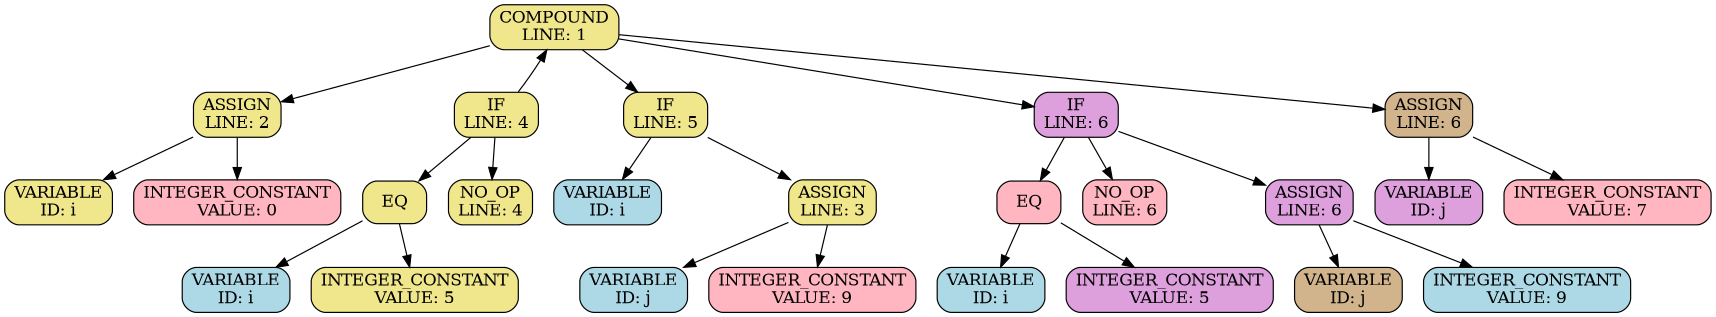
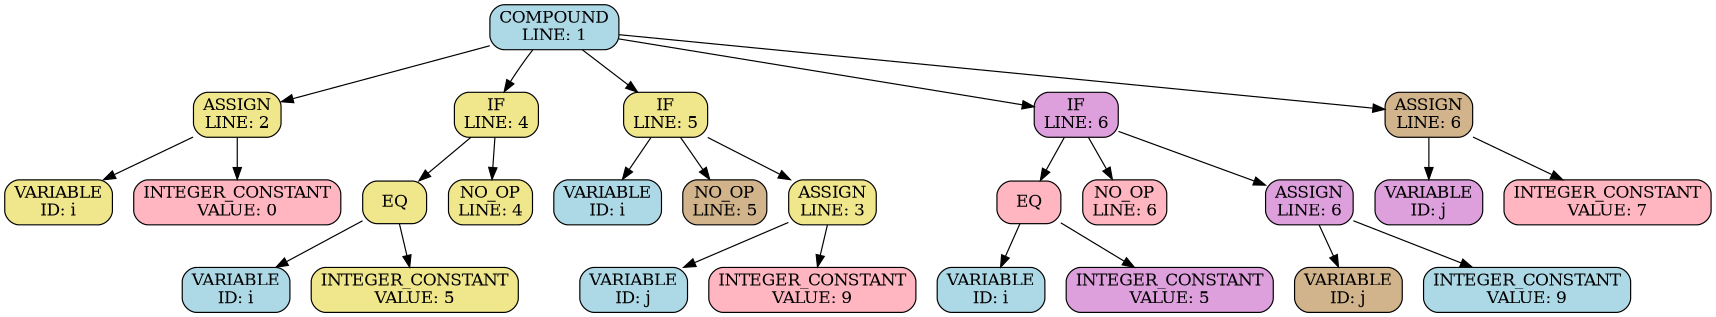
(554, 27) -> (554, 27)
(530, 76) -> (521, 66)
none -> (725, 202)
